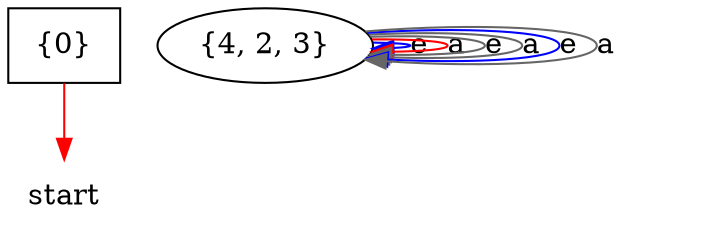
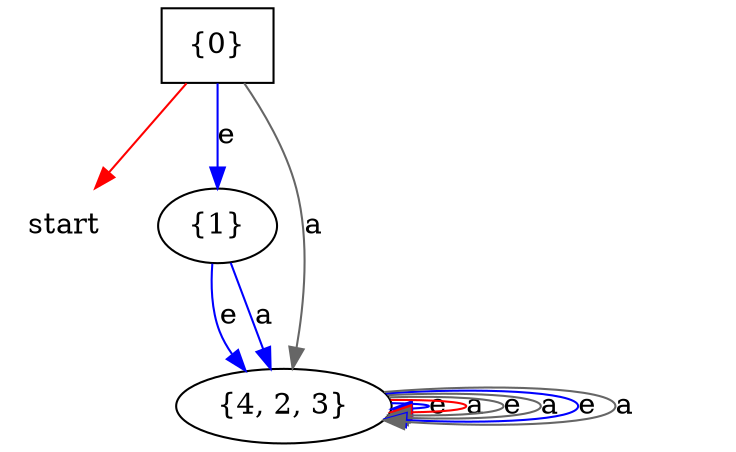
none -> (301, 209)
none -> (218, 226)
